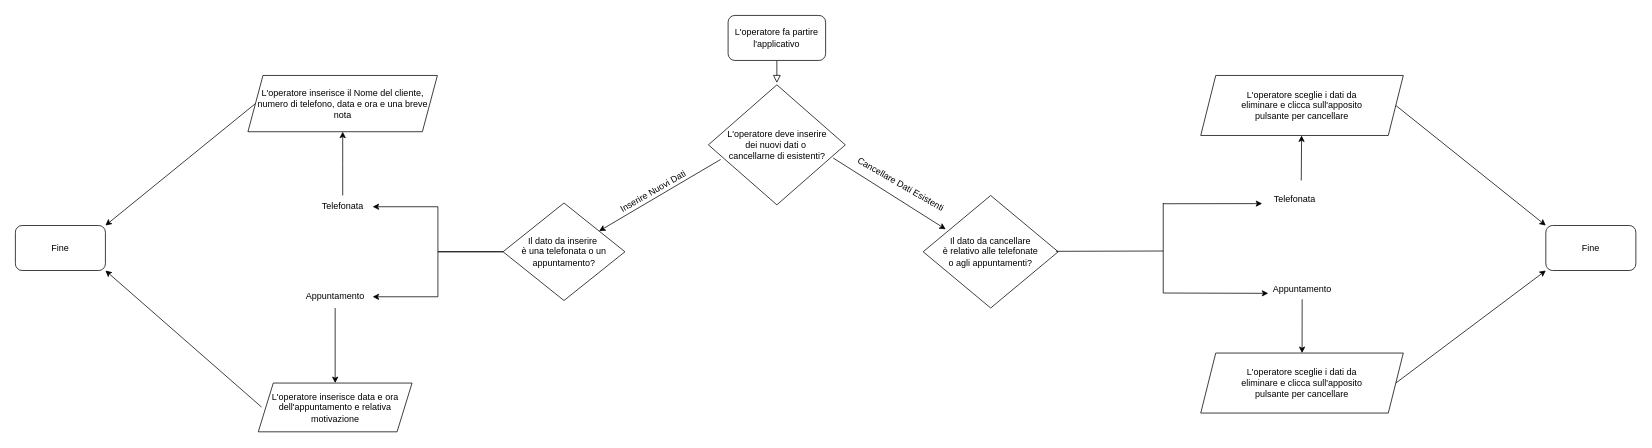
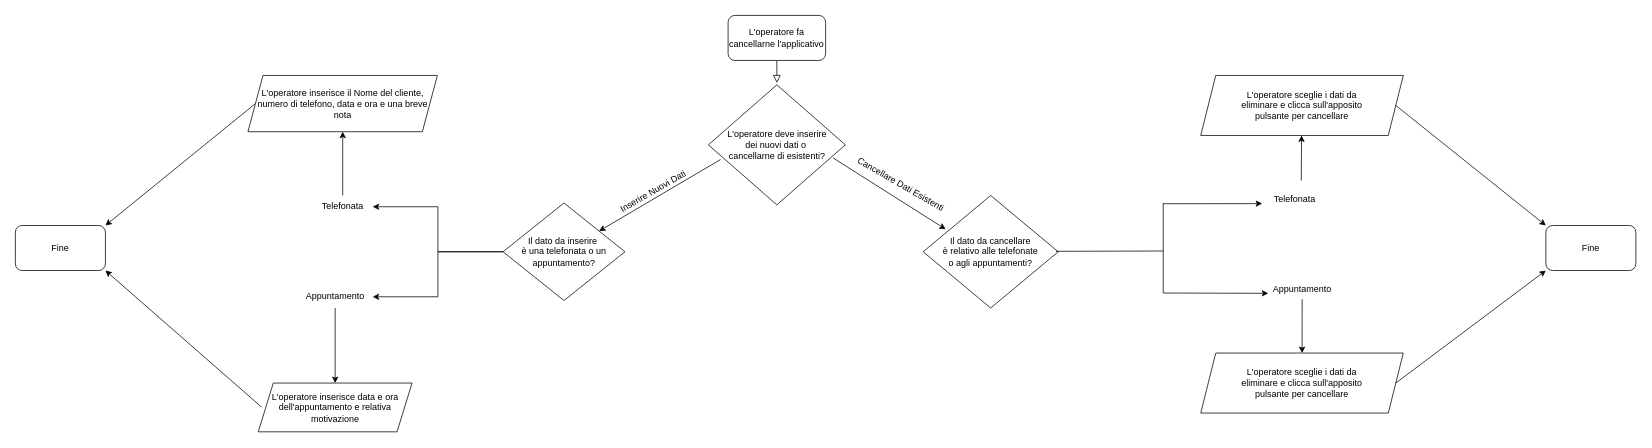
(777, 38) -> (777, 38)
